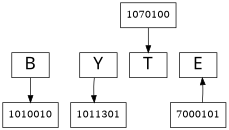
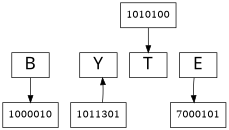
(148, 15) -> (148, 15)
(94, 87) -> (103, 94)
(203, 94) -> (194, 87)
(30, 115) -> (30, 115)
